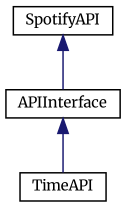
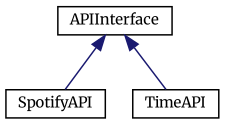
(63, 70) -> (81, 69)
